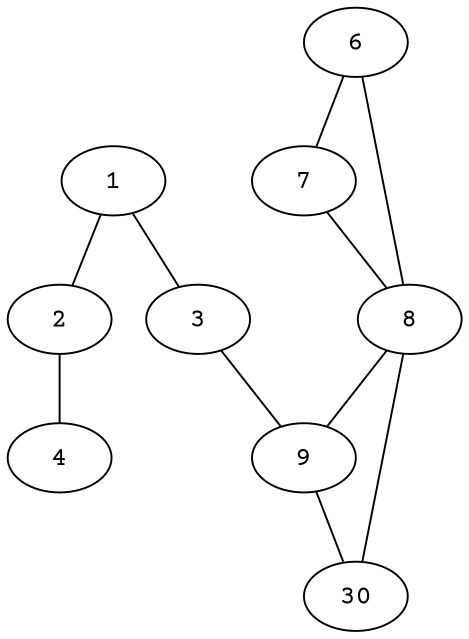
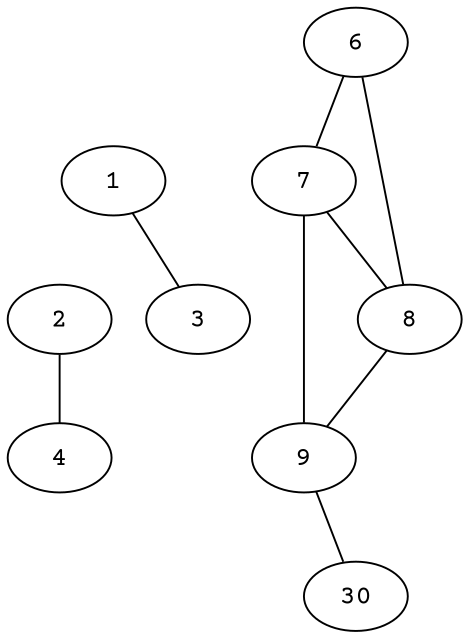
(87, 250) -> none
(251, 389) -> (304, 319)
(383, 458) -> none
